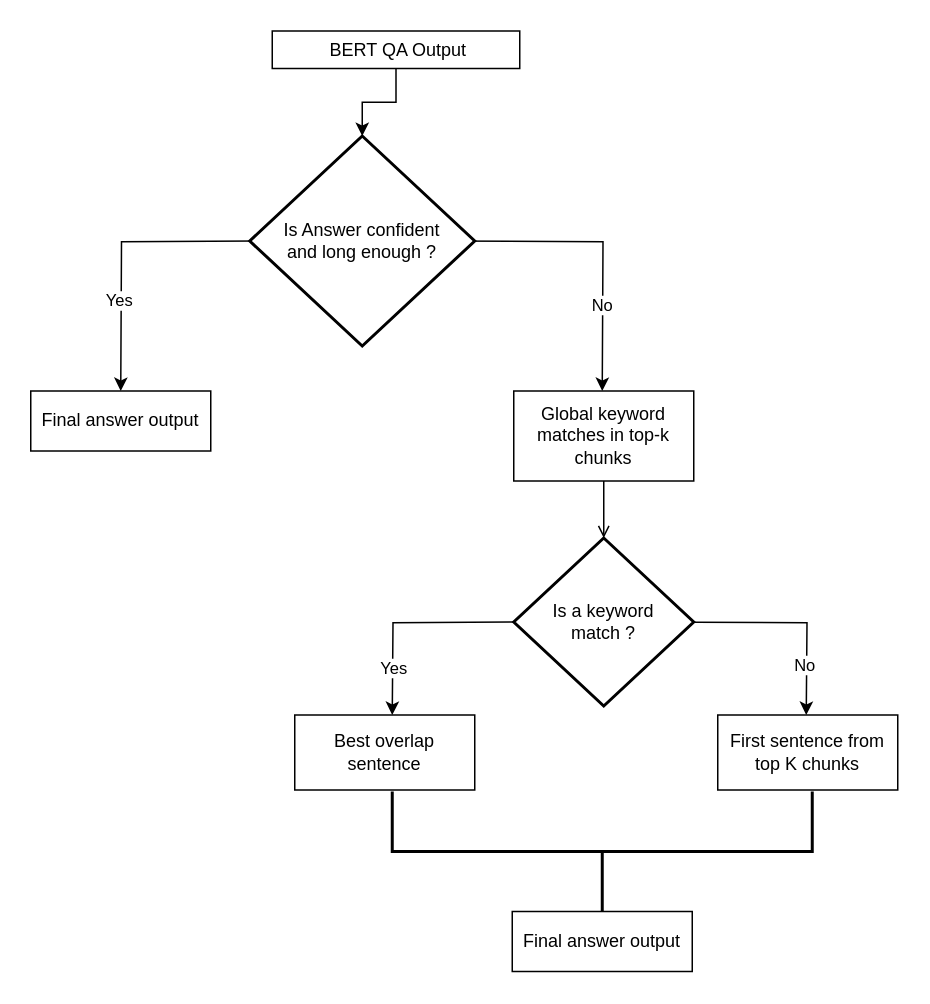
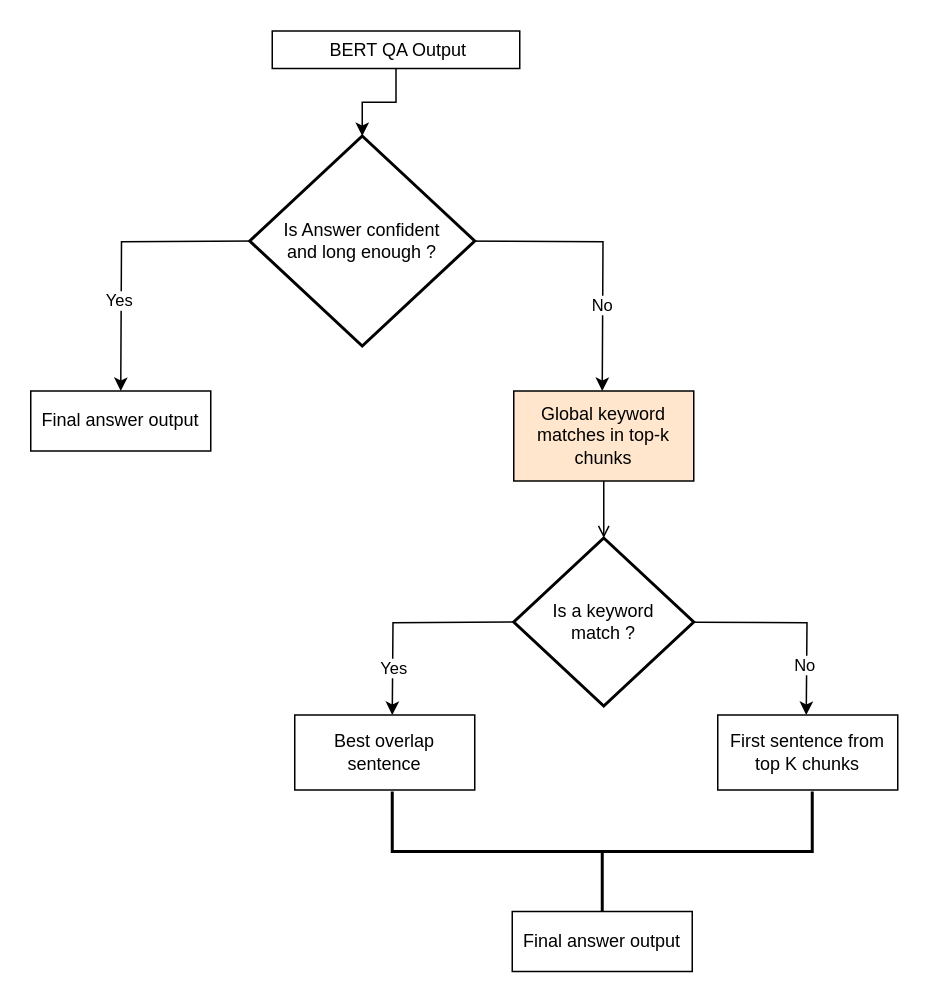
(604, 436) -> (604, 436)
